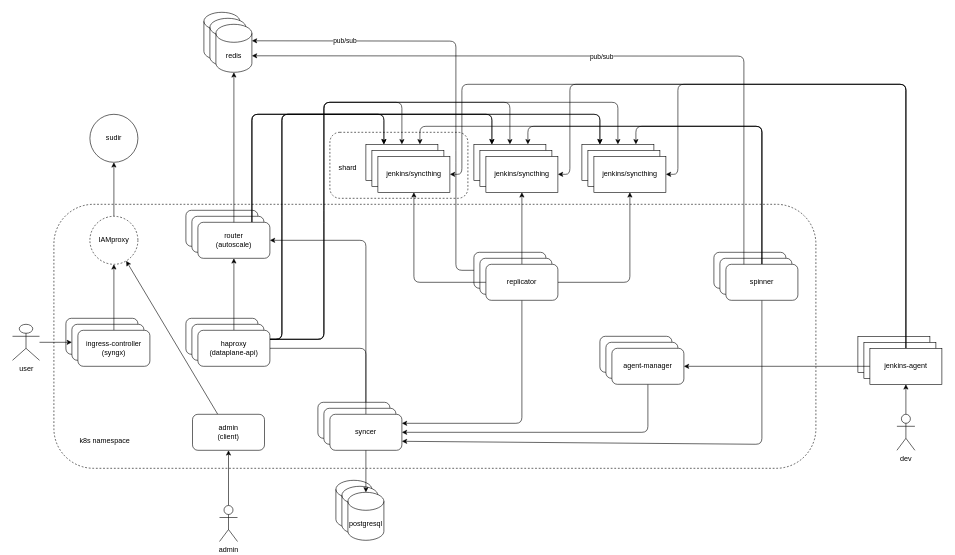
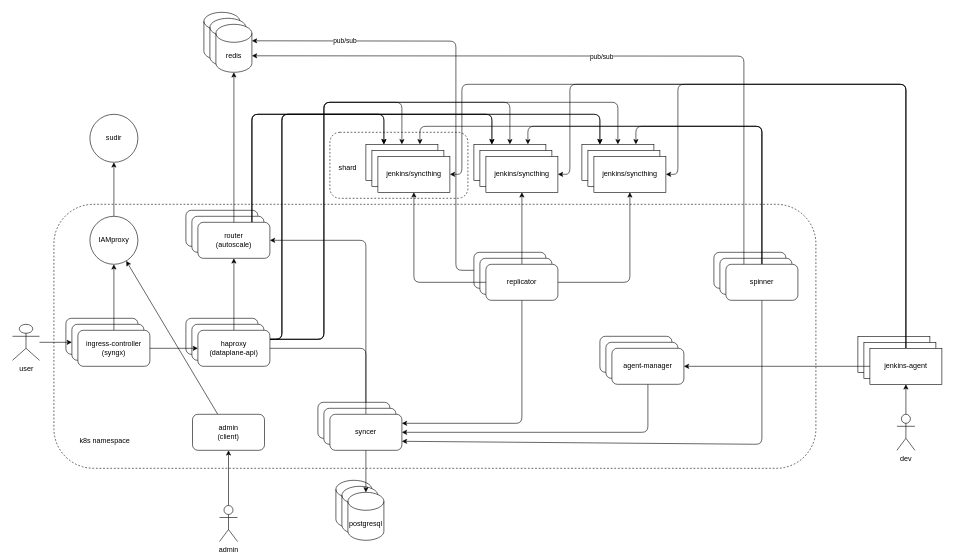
(114, 240) -> (114, 240)
none -> (192, 348)
